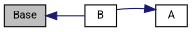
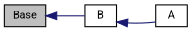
(131, 9) -> (142, 23)
